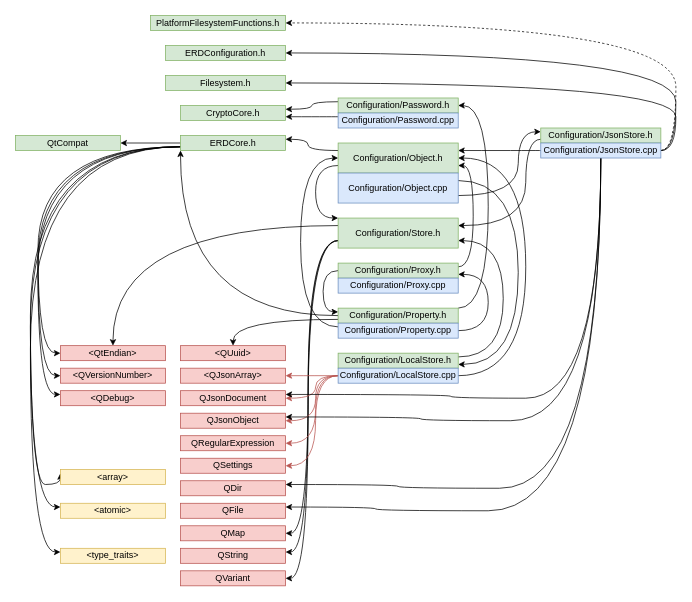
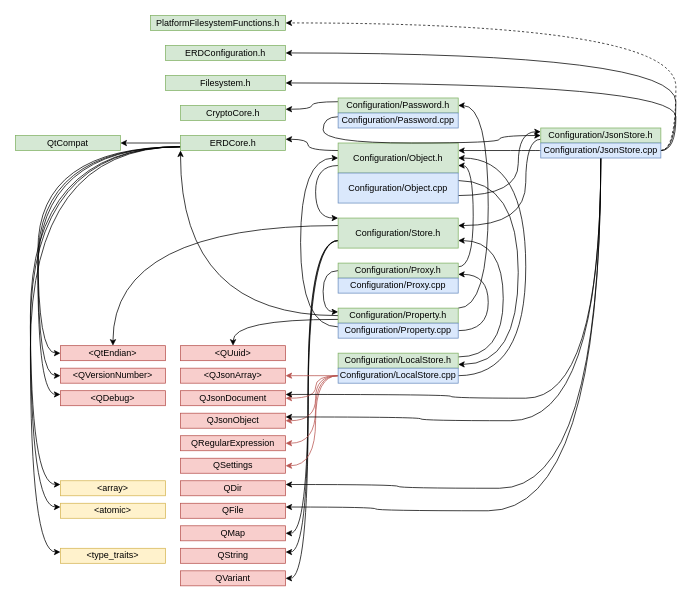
(311, 117) -> (347, 140)
(113, 477) -> (113, 488)
